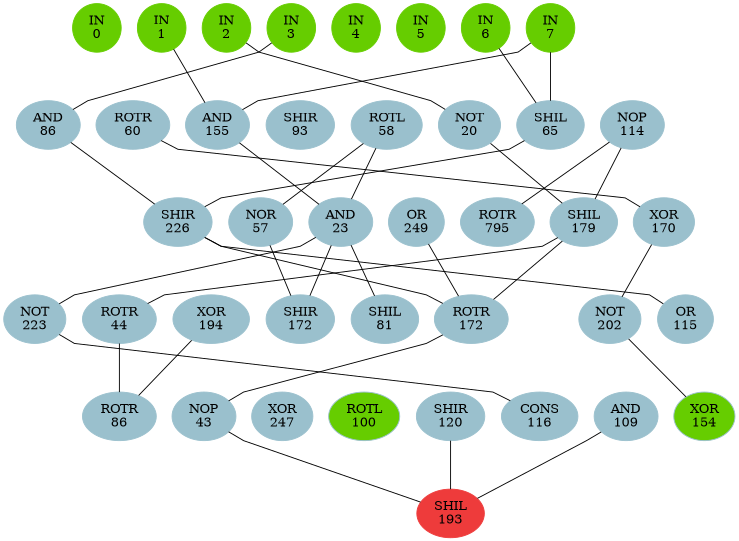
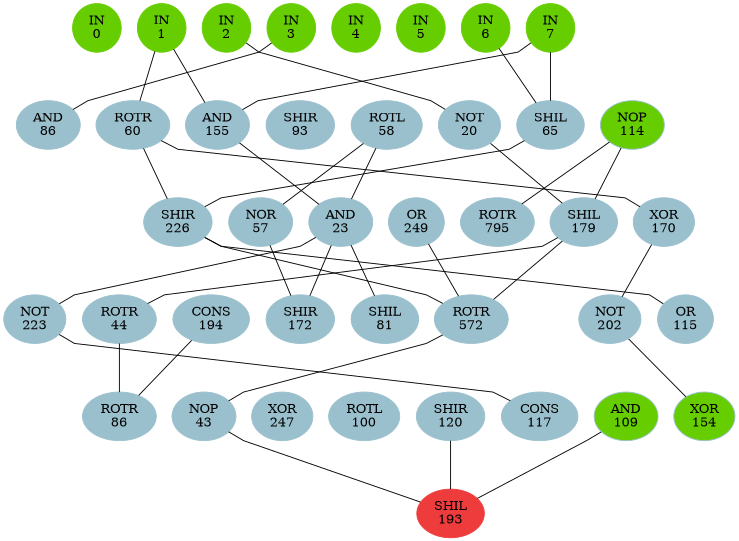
none -> (147, 76)
(632, 125) -> (632, 125)
(113, 173) -> (155, 174)
(211, 319) -> (211, 319)
(471, 319) -> (471, 319)
(364, 416) -> (364, 416)
(540, 416) -> (540, 416)
(626, 416) -> (626, 416)
